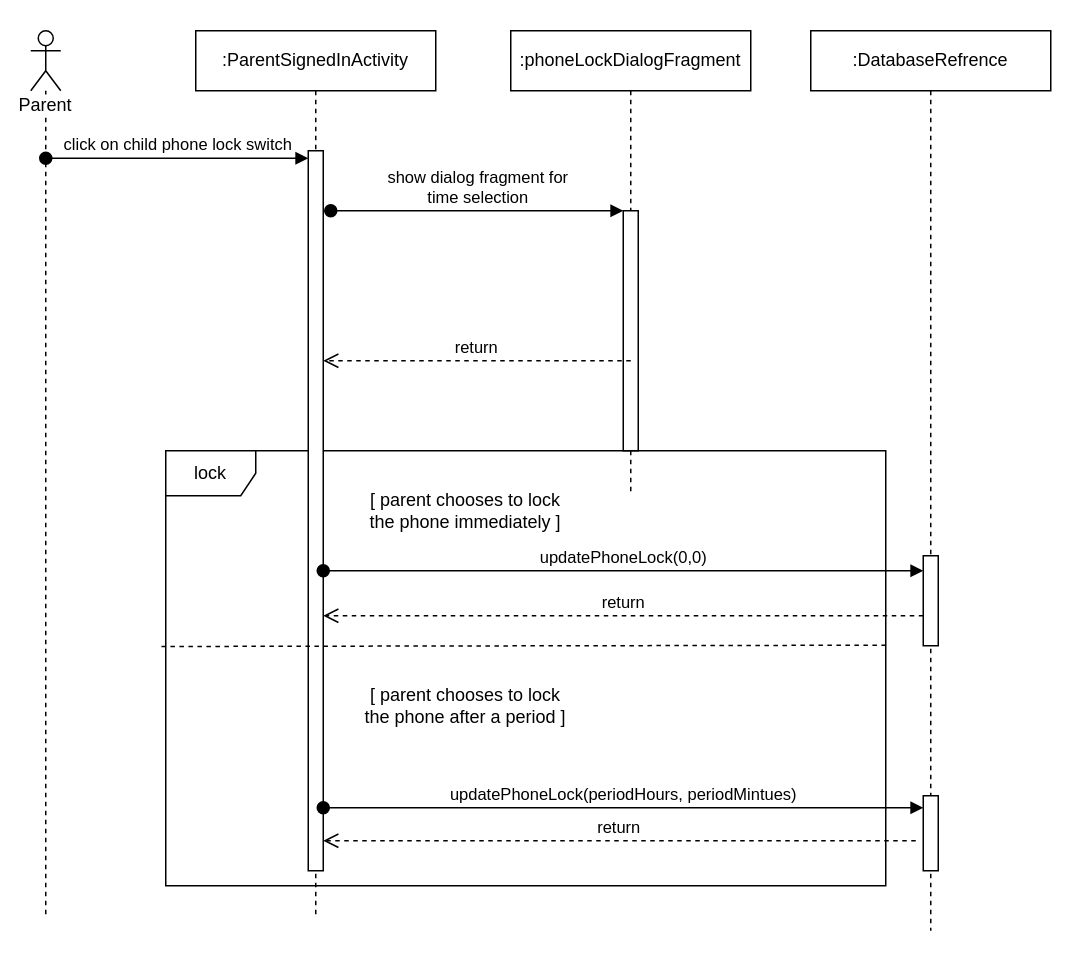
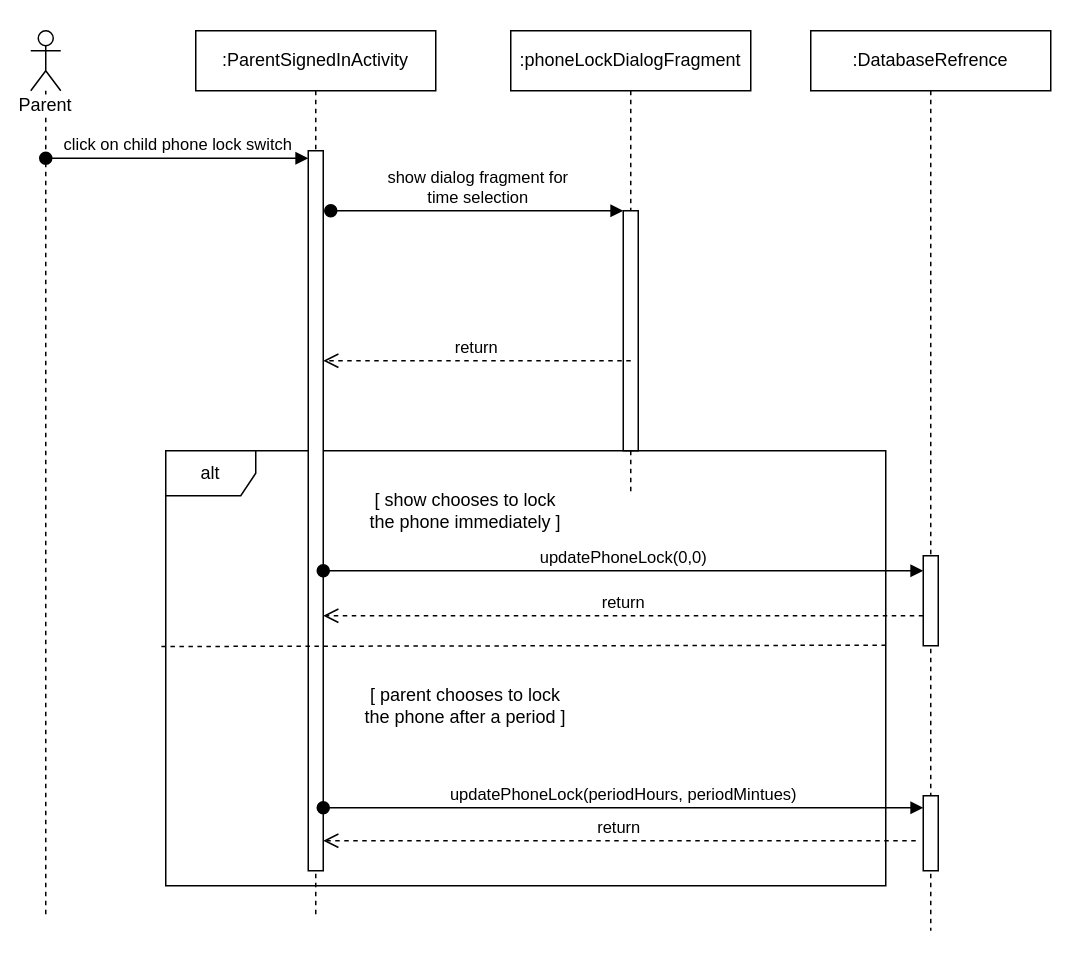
(211, 473) -> (211, 473)
(466, 511) -> (466, 511)
